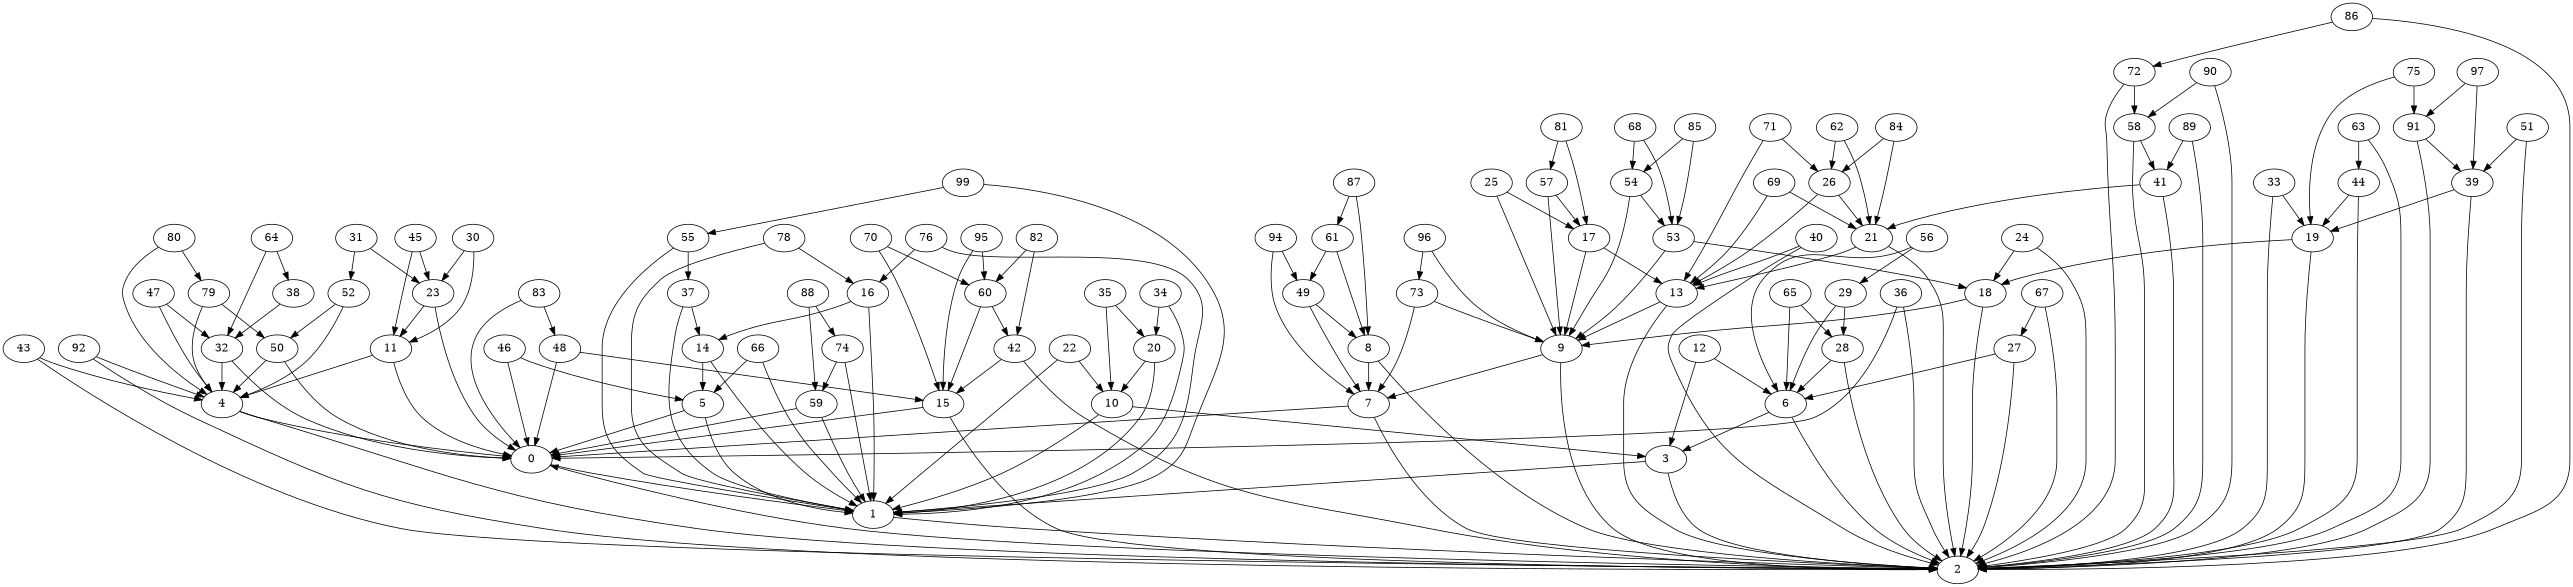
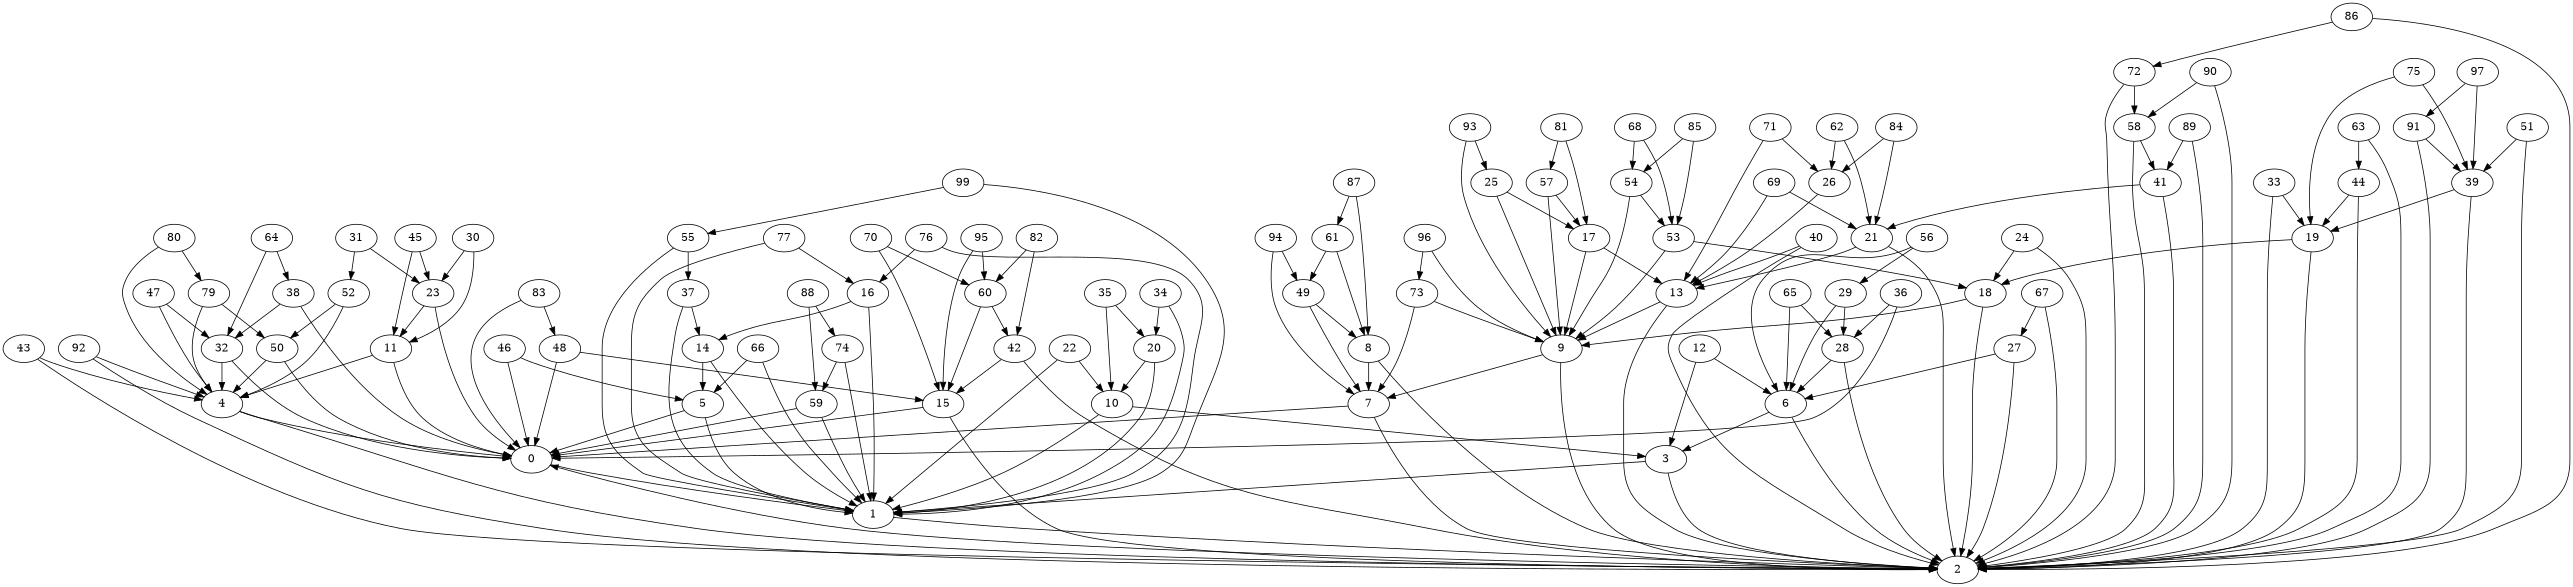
(2414, 96) -> (2446, 122)
none -> (1470, 127)
(1848, 207) -> none
(784, 238) -> (784, 238)
none -> (384, 406)
(1914, 432) -> (1872, 320)
